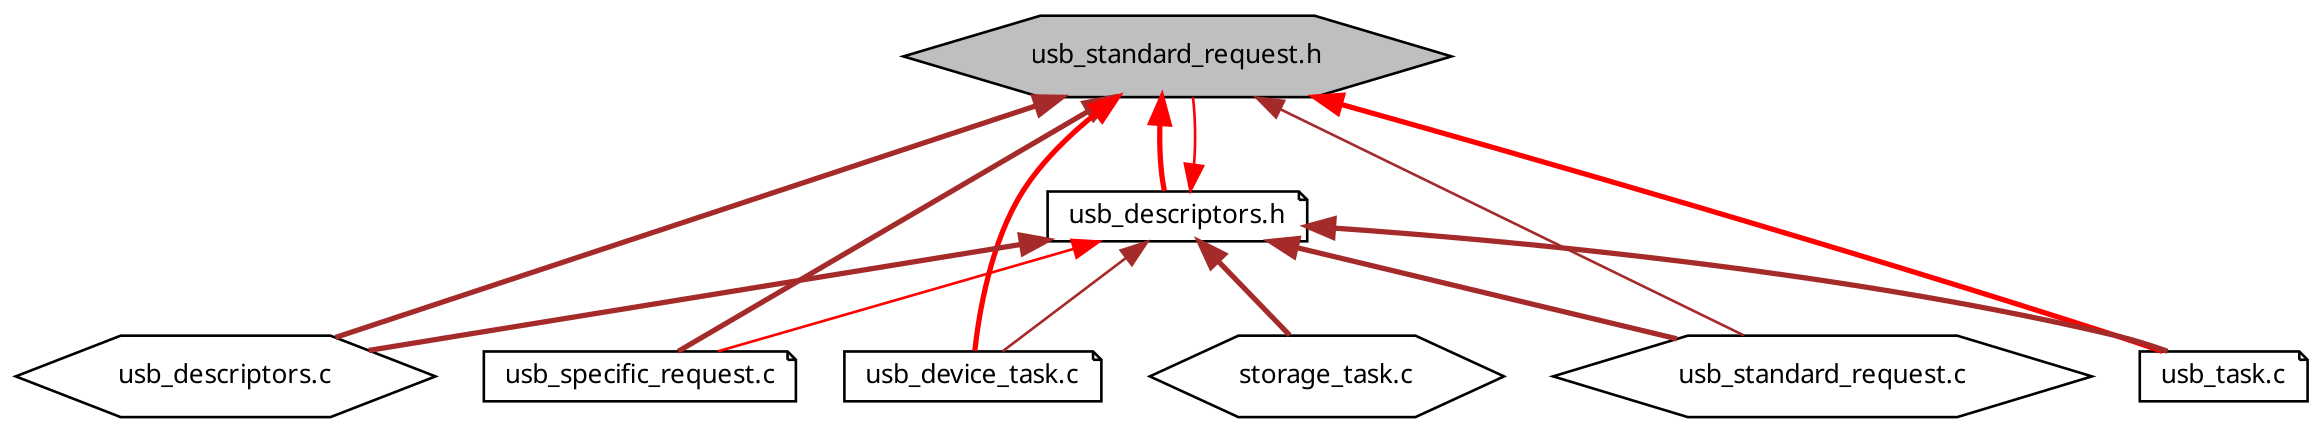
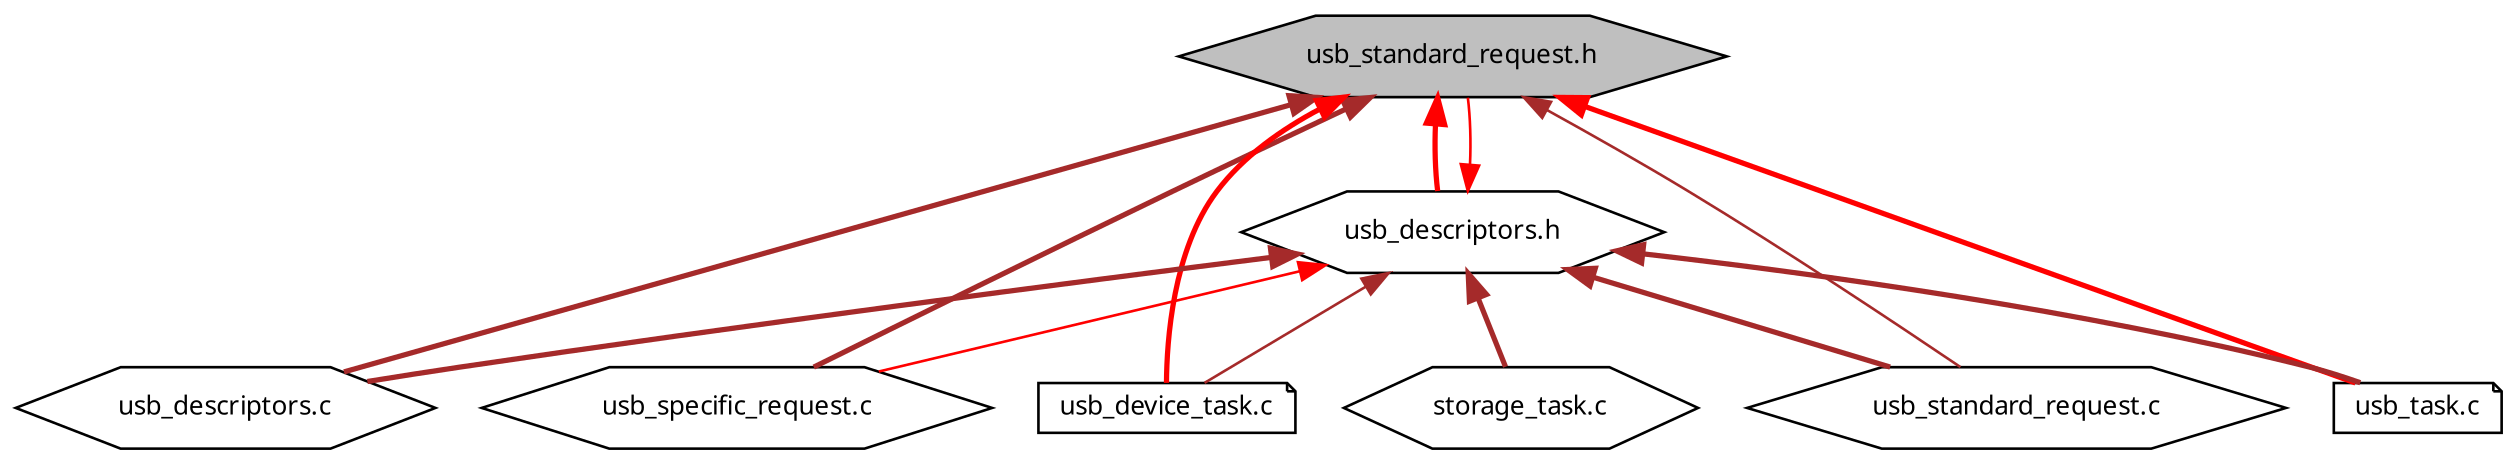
(1177, 216) -> (1453, 232)
(640, 376) -> (737, 408)
